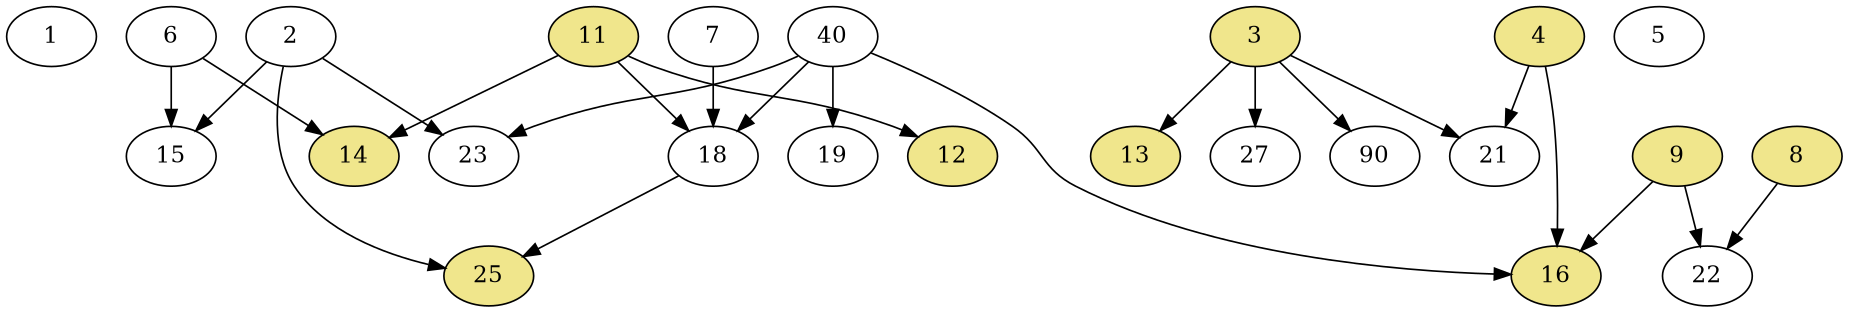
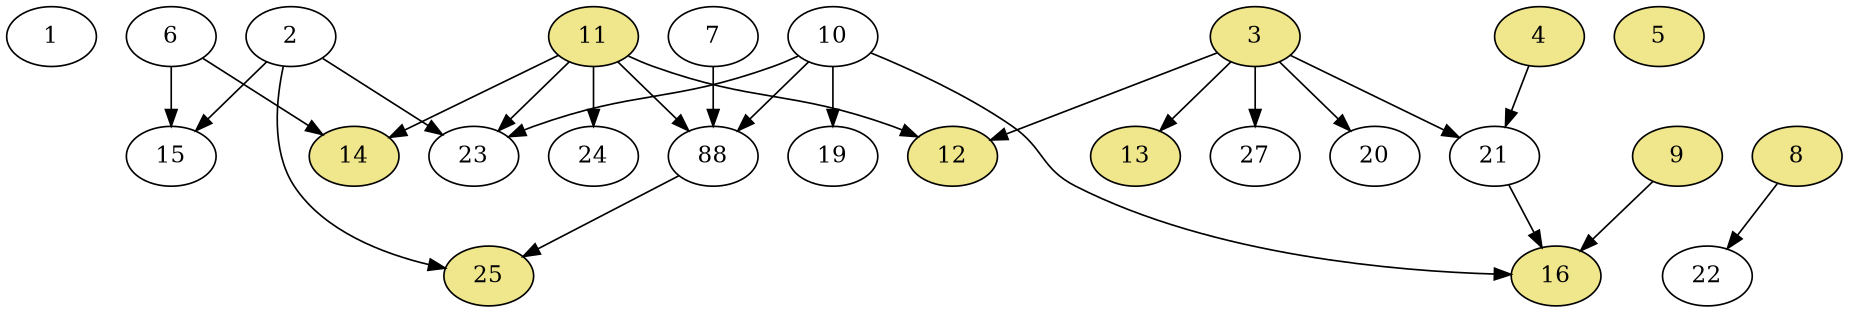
(833, 37) -> (833, 37)
(1659, 37) -> (1659, 37)
none -> (540, 90)
none -> (1112, 93)
(1556, 147) -> (1521, 209)
none -> (594, 156)
(713, 156) -> (713, 156)
(1375, 156) -> (1375, 156)
(1690, 208) -> none
